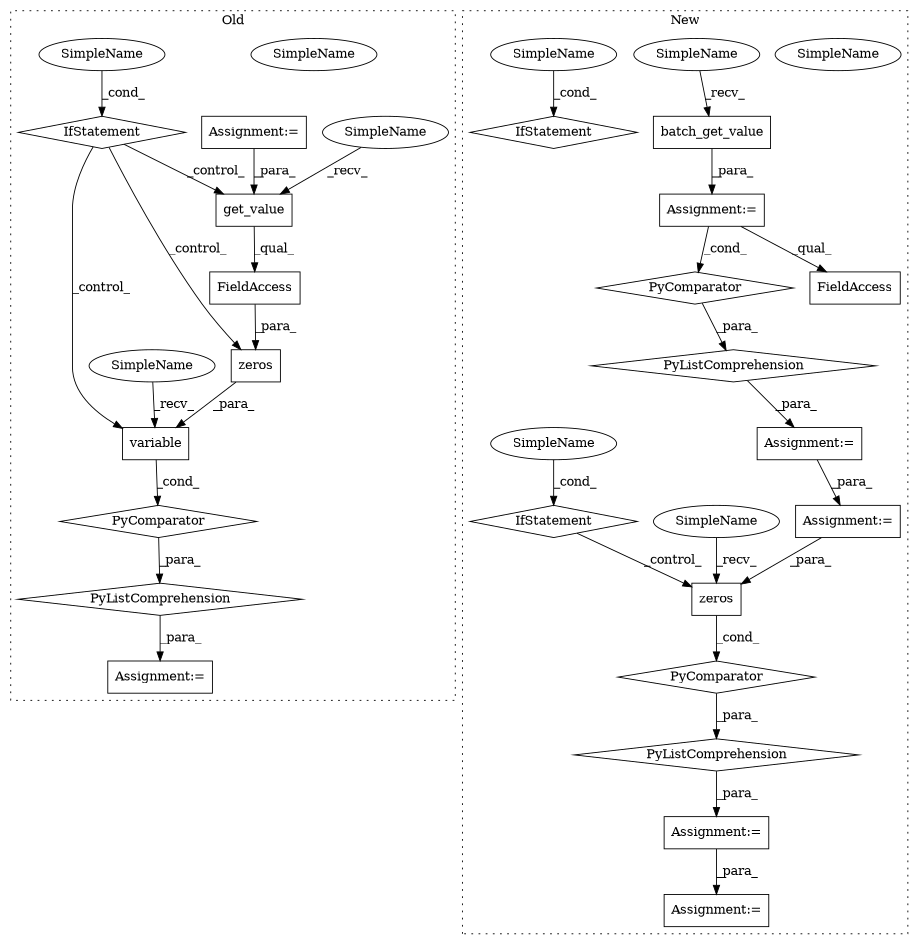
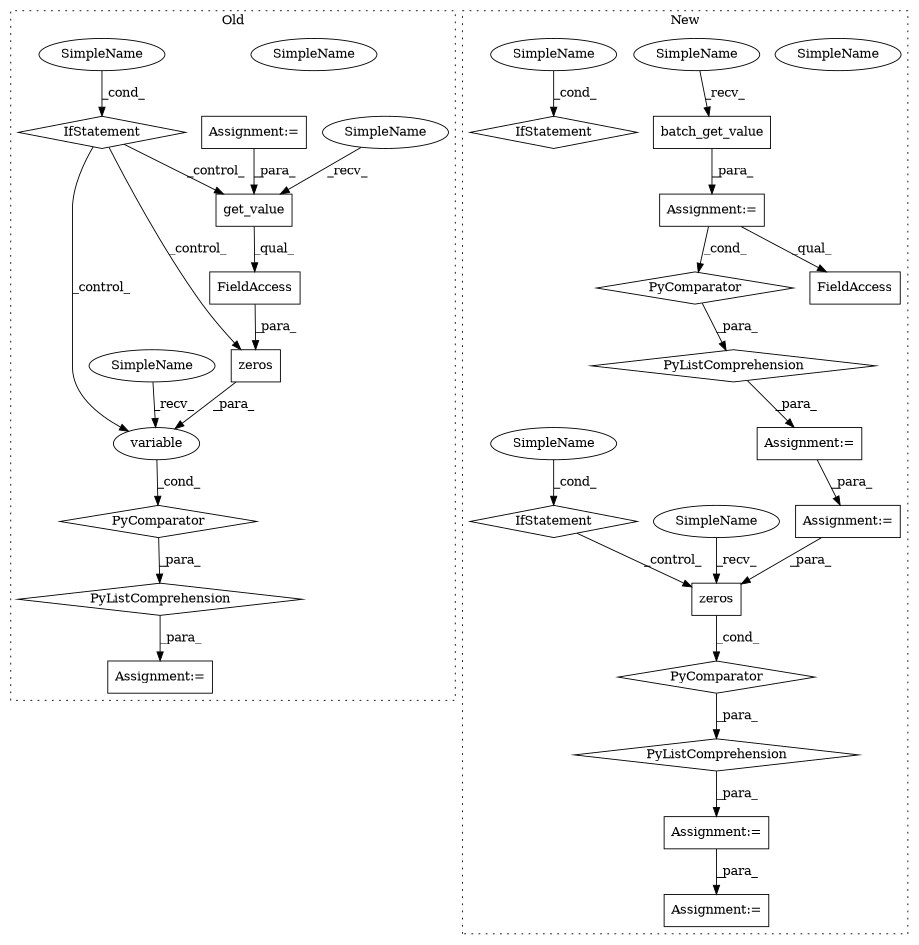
(156, 444) -> (157, 444)
